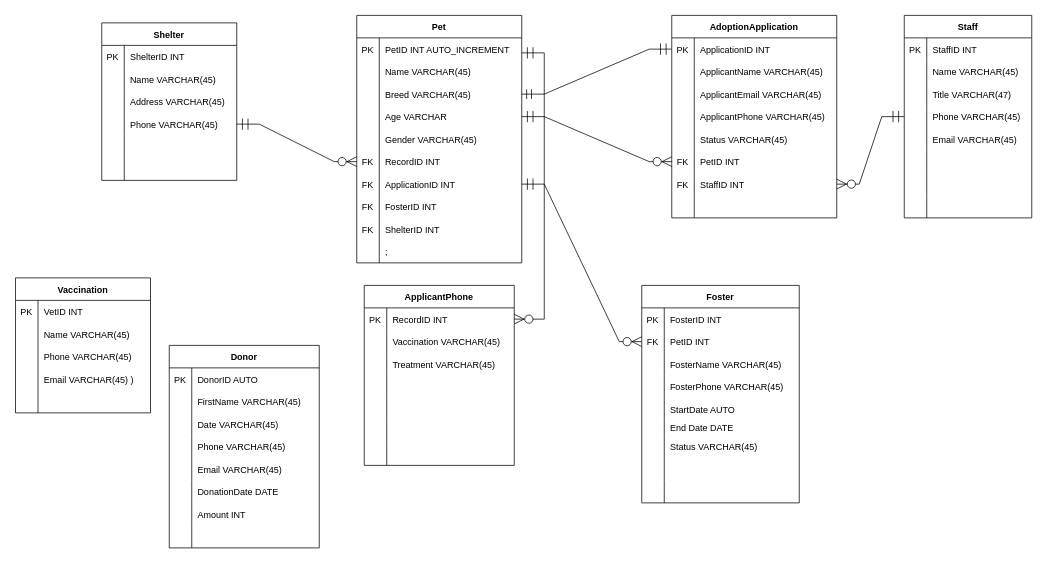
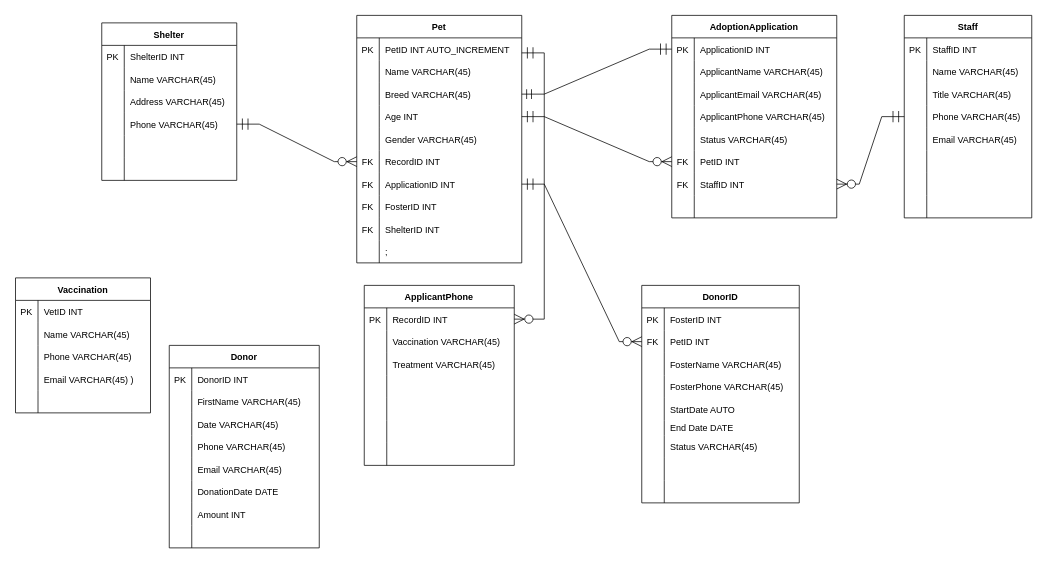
(972, 95) -> (972, 95)
(411, 117) -> (401, 117)
(720, 297) -> (720, 297)
(226, 380) -> (224, 380)
